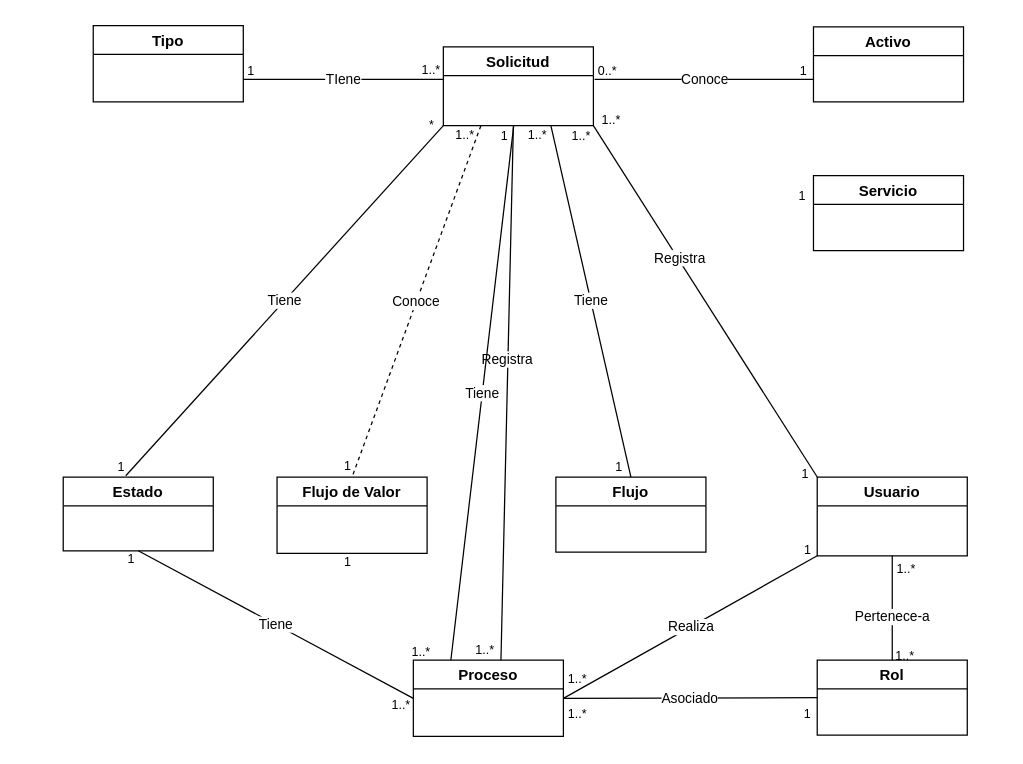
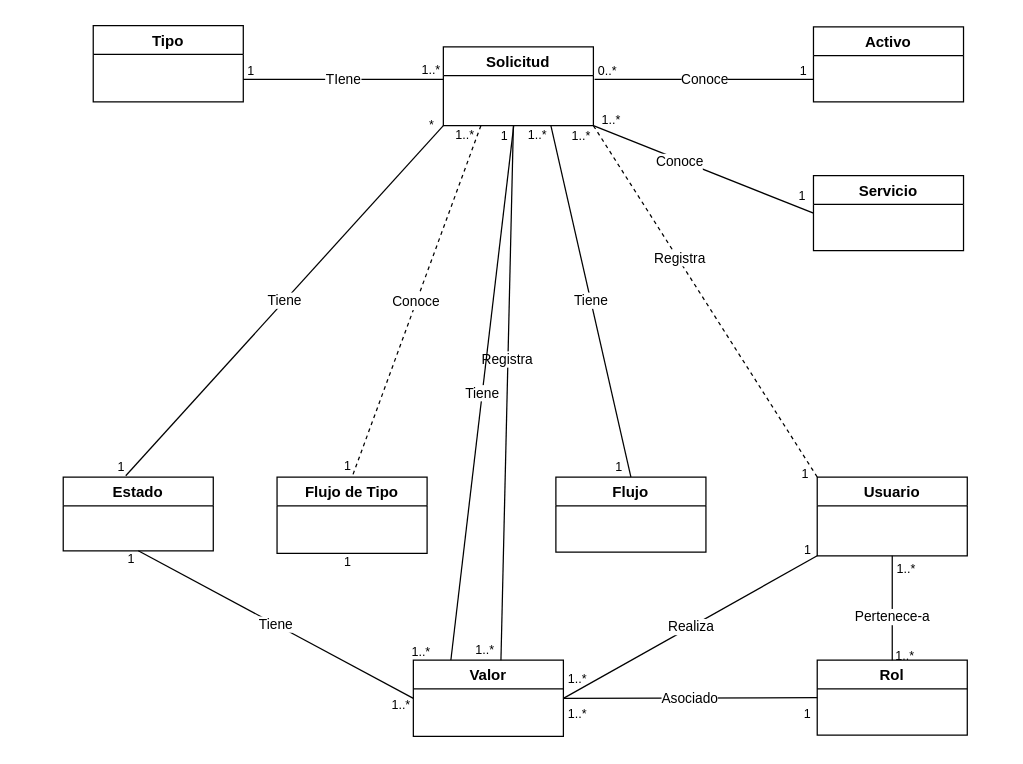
none -> (704, 170)
(749, 370) -> (749, 370)
(351, 492) -> (351, 492)
(488, 675) -> (488, 675)
